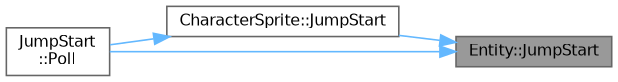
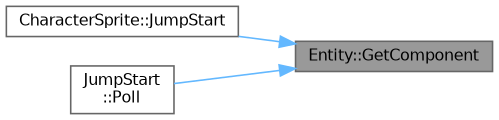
(132, 42) -> none
(534, 52) -> (394, 56)
